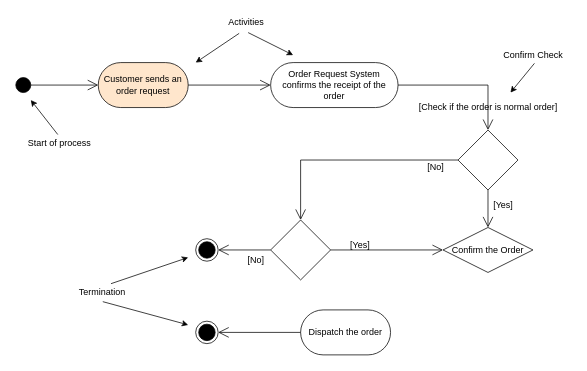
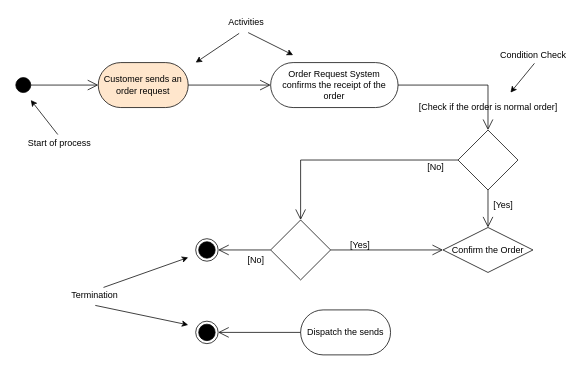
(533, 55) -> (533, 55)
(102, 292) -> (94, 296)
(345, 333) -> (345, 333)
